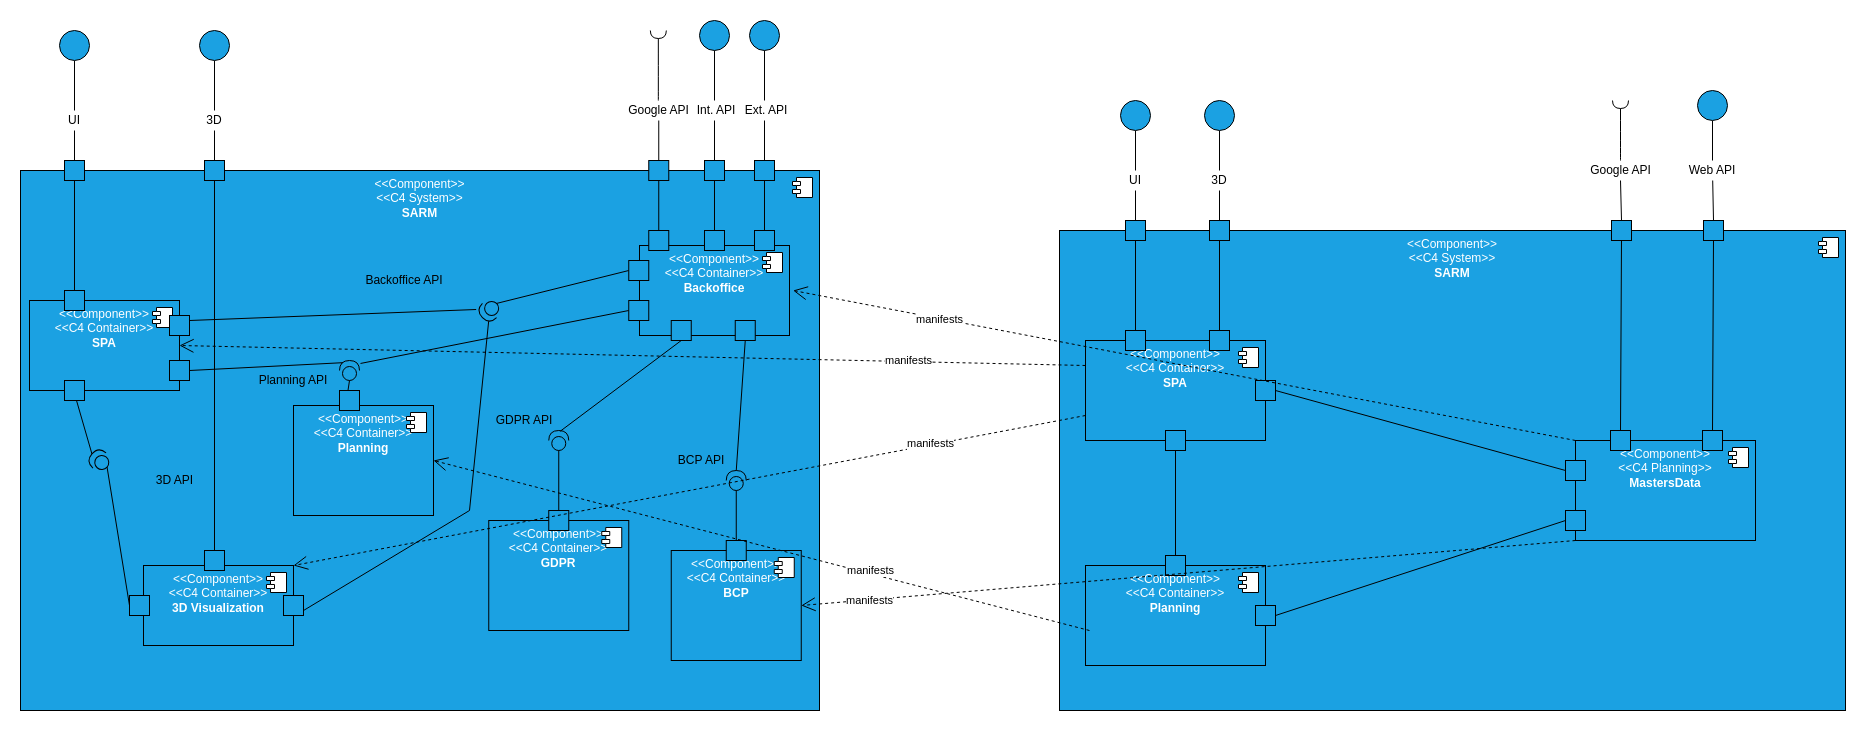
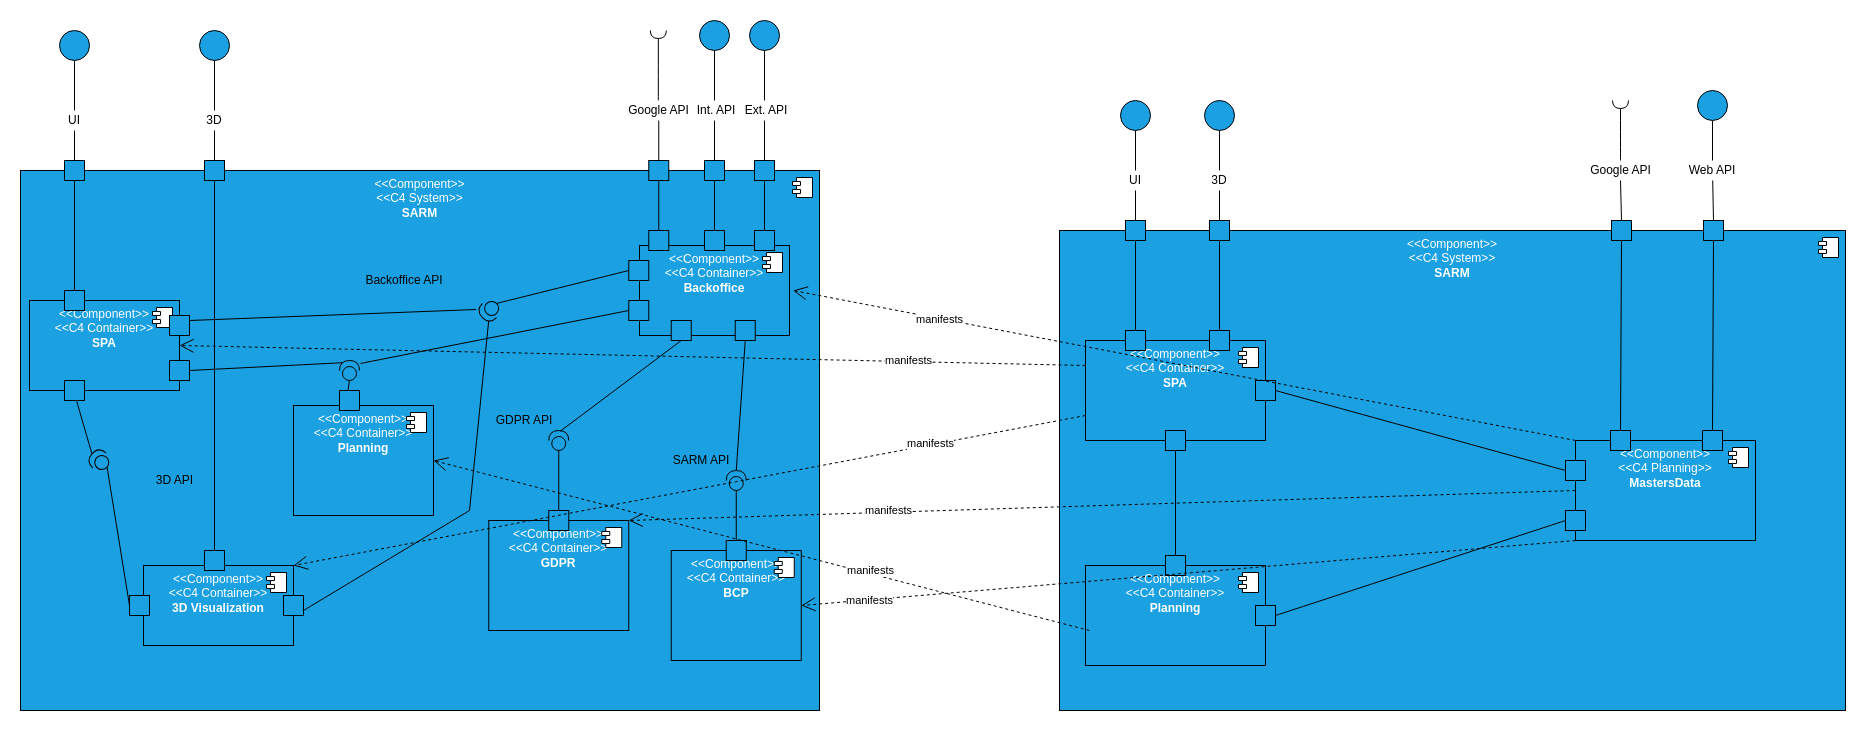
(294, 381) -> none
(702, 461) -> (702, 461)
none -> (1159, 504)
